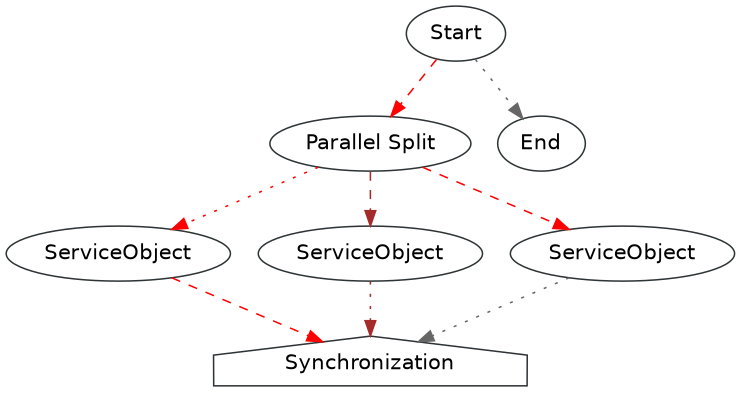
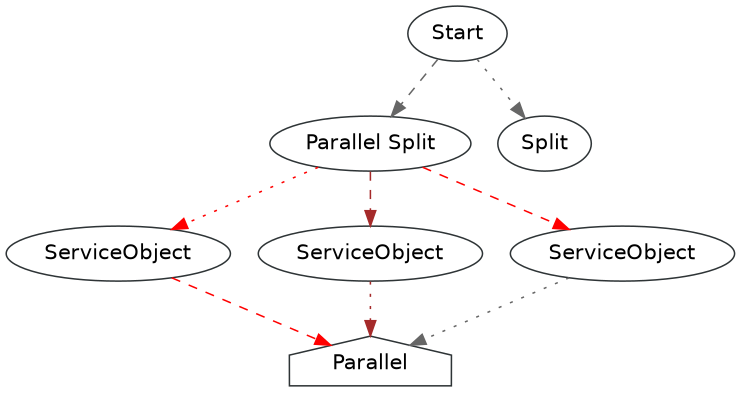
(419, 82) -> (419, 82)
(542, 144) -> (545, 144)
(370, 364) -> (370, 364)
